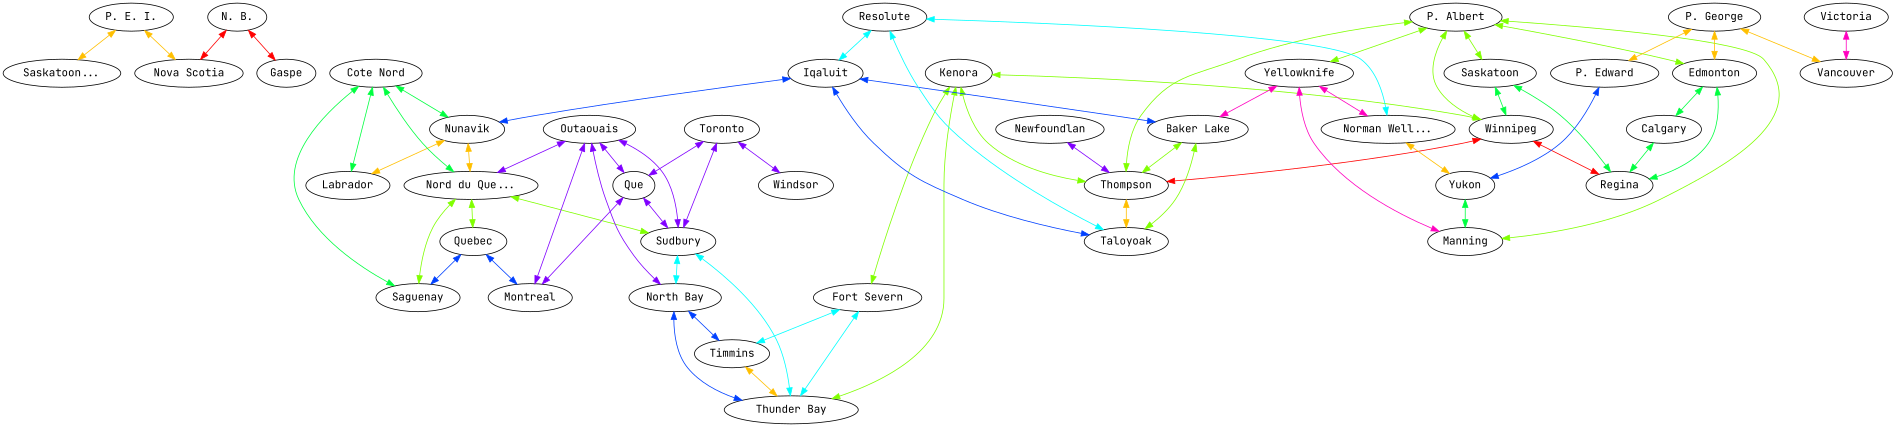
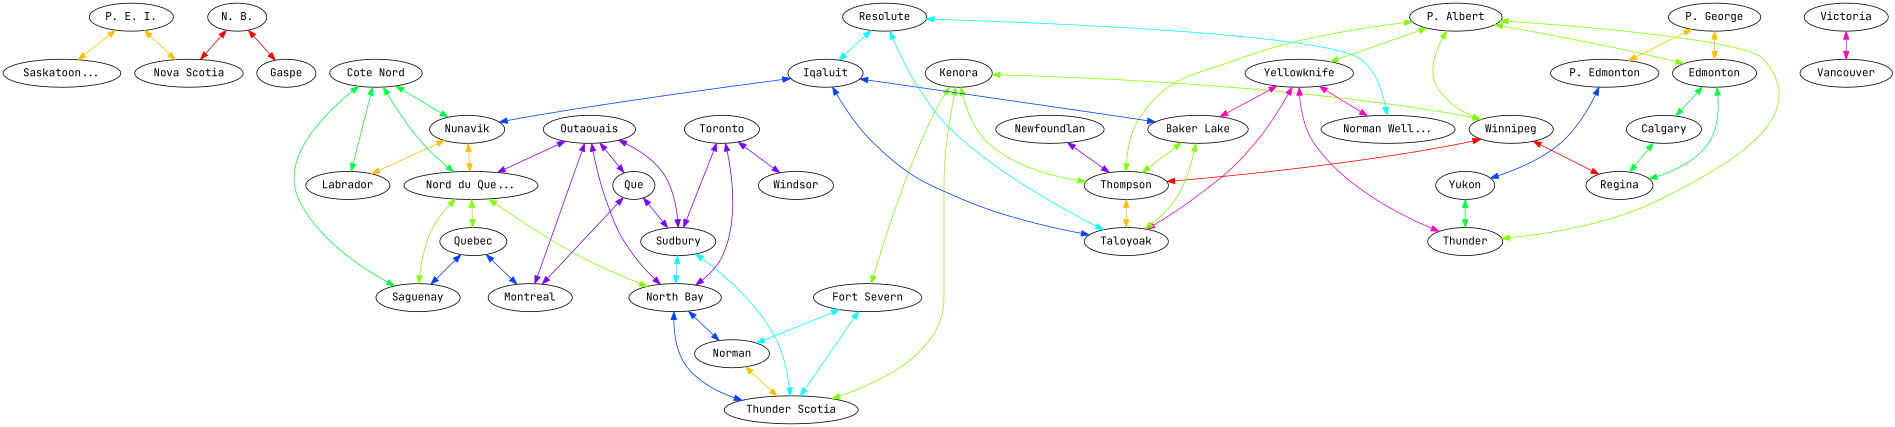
(1781, 45) -> none
(1490, 73) -> none
(1605, 73) -> (1605, 73)
(676, 158) -> (732, 220)
(1428, 158) -> none
none -> (1231, 169)
(580, 215) -> (565, 248)
(1465, 242) -> (1465, 242)
(732, 354) -> (732, 354)
(791, 410) -> (791, 410)
